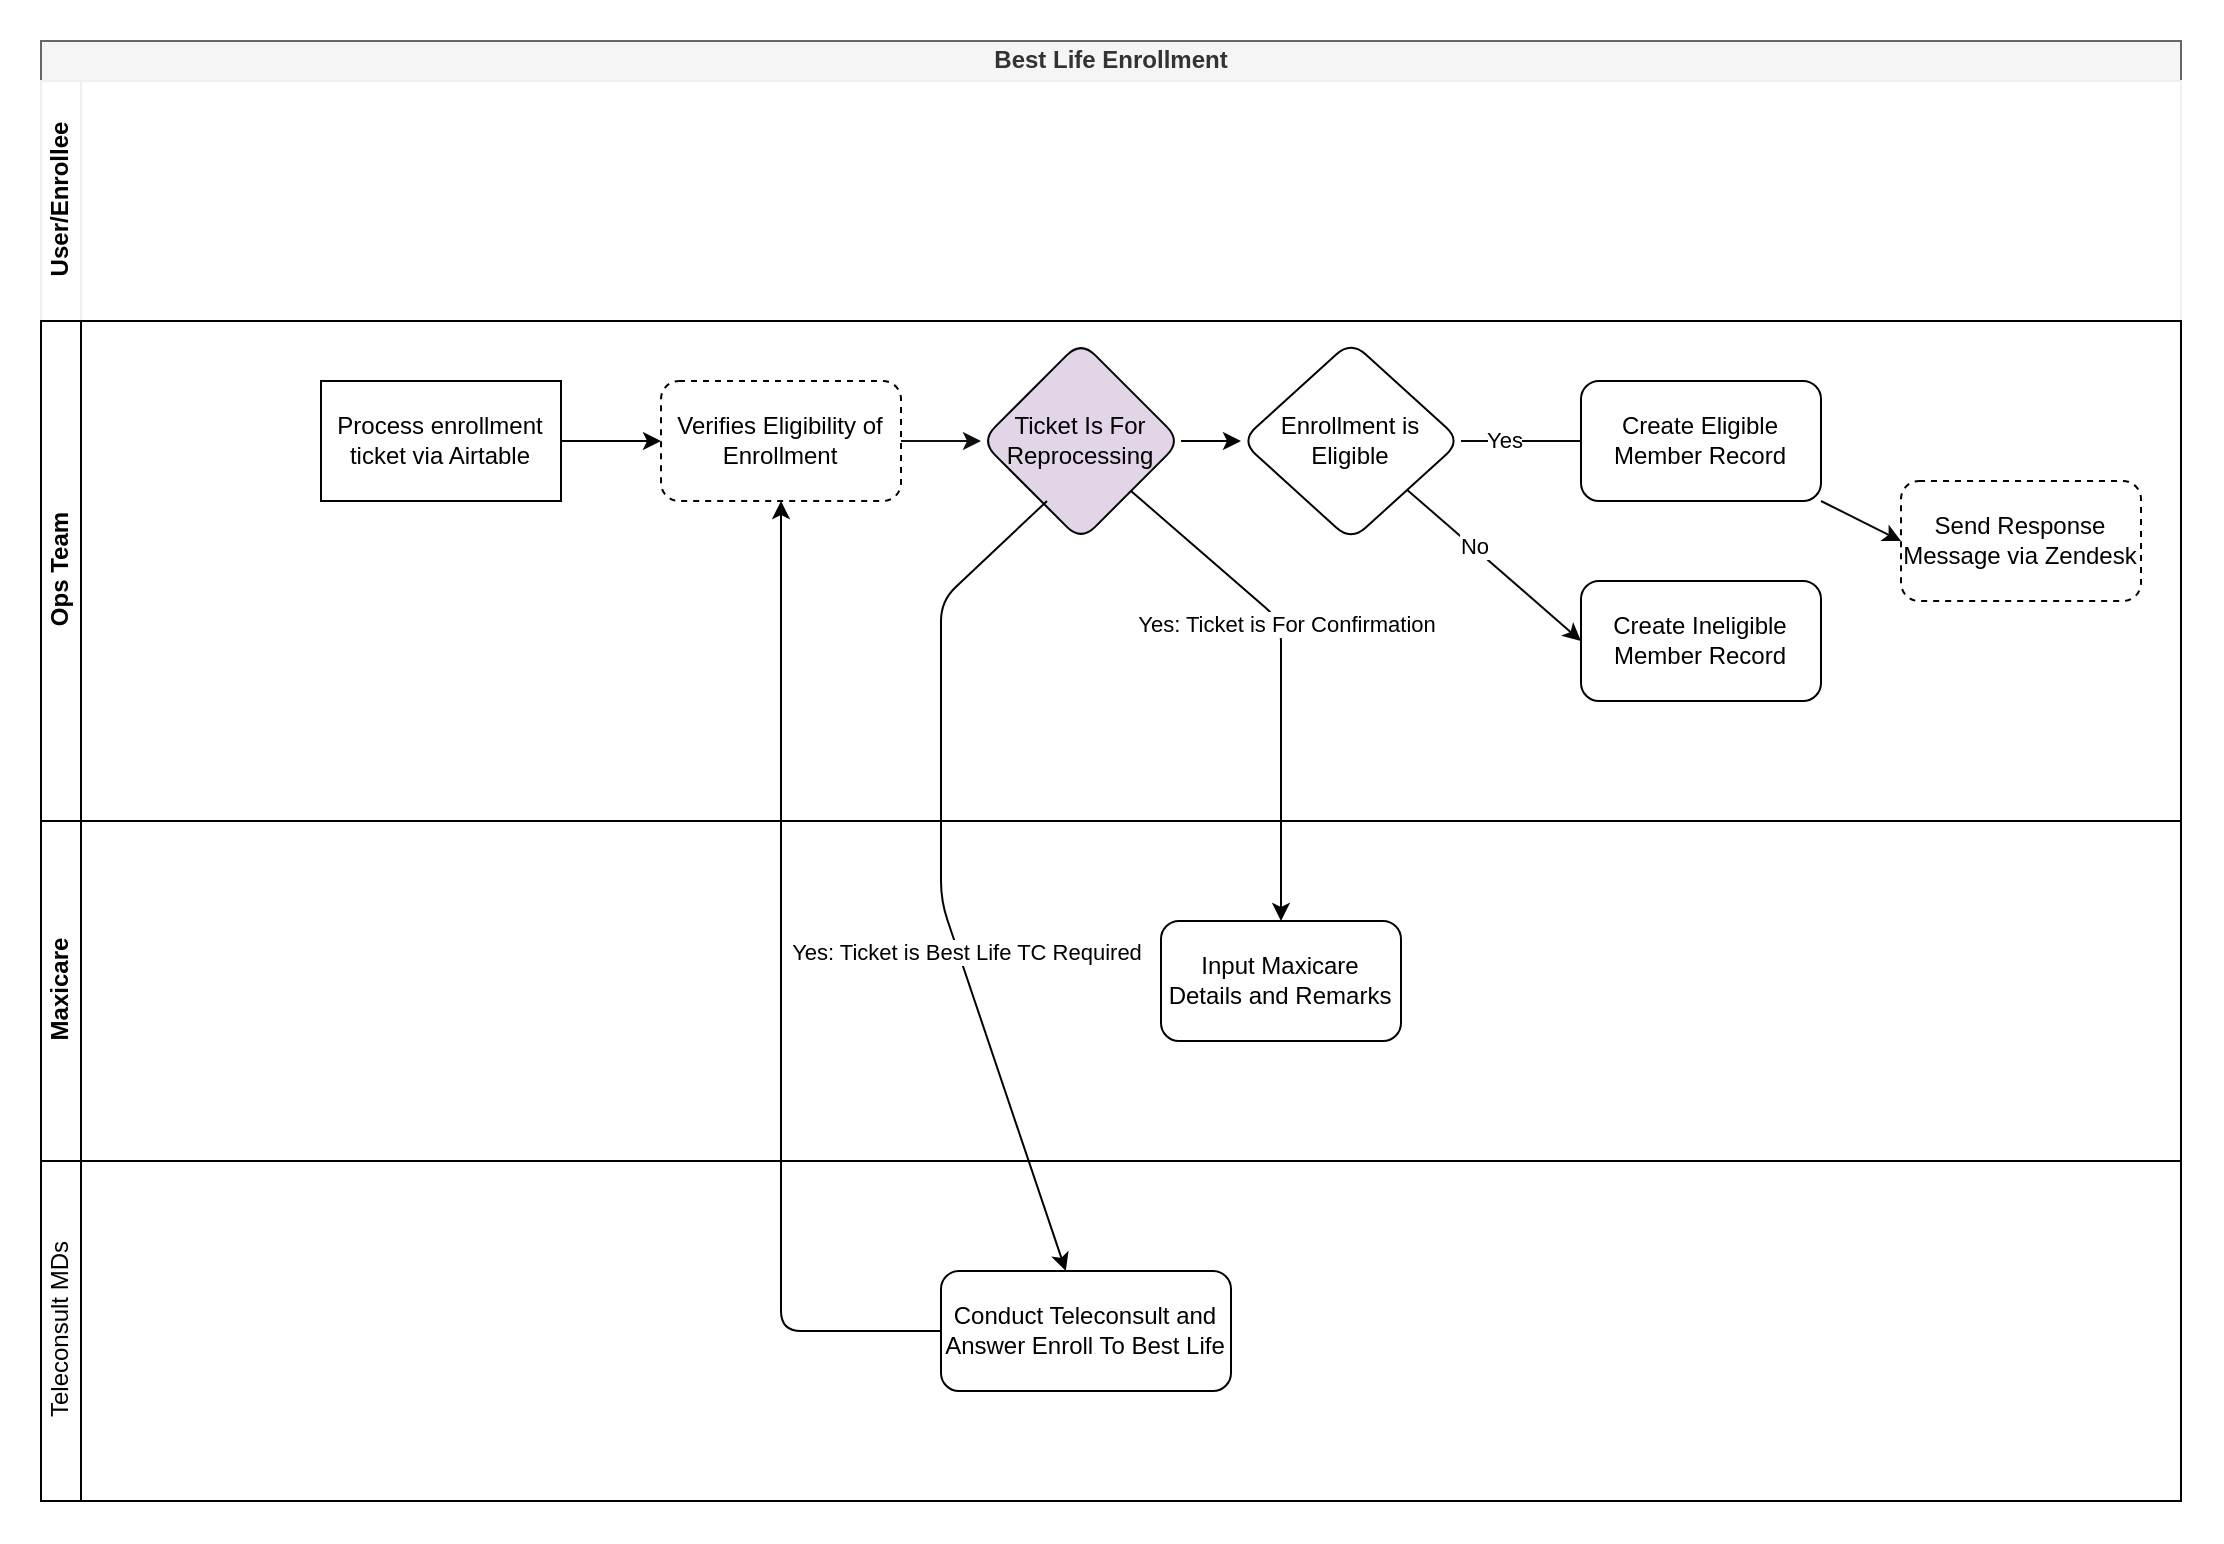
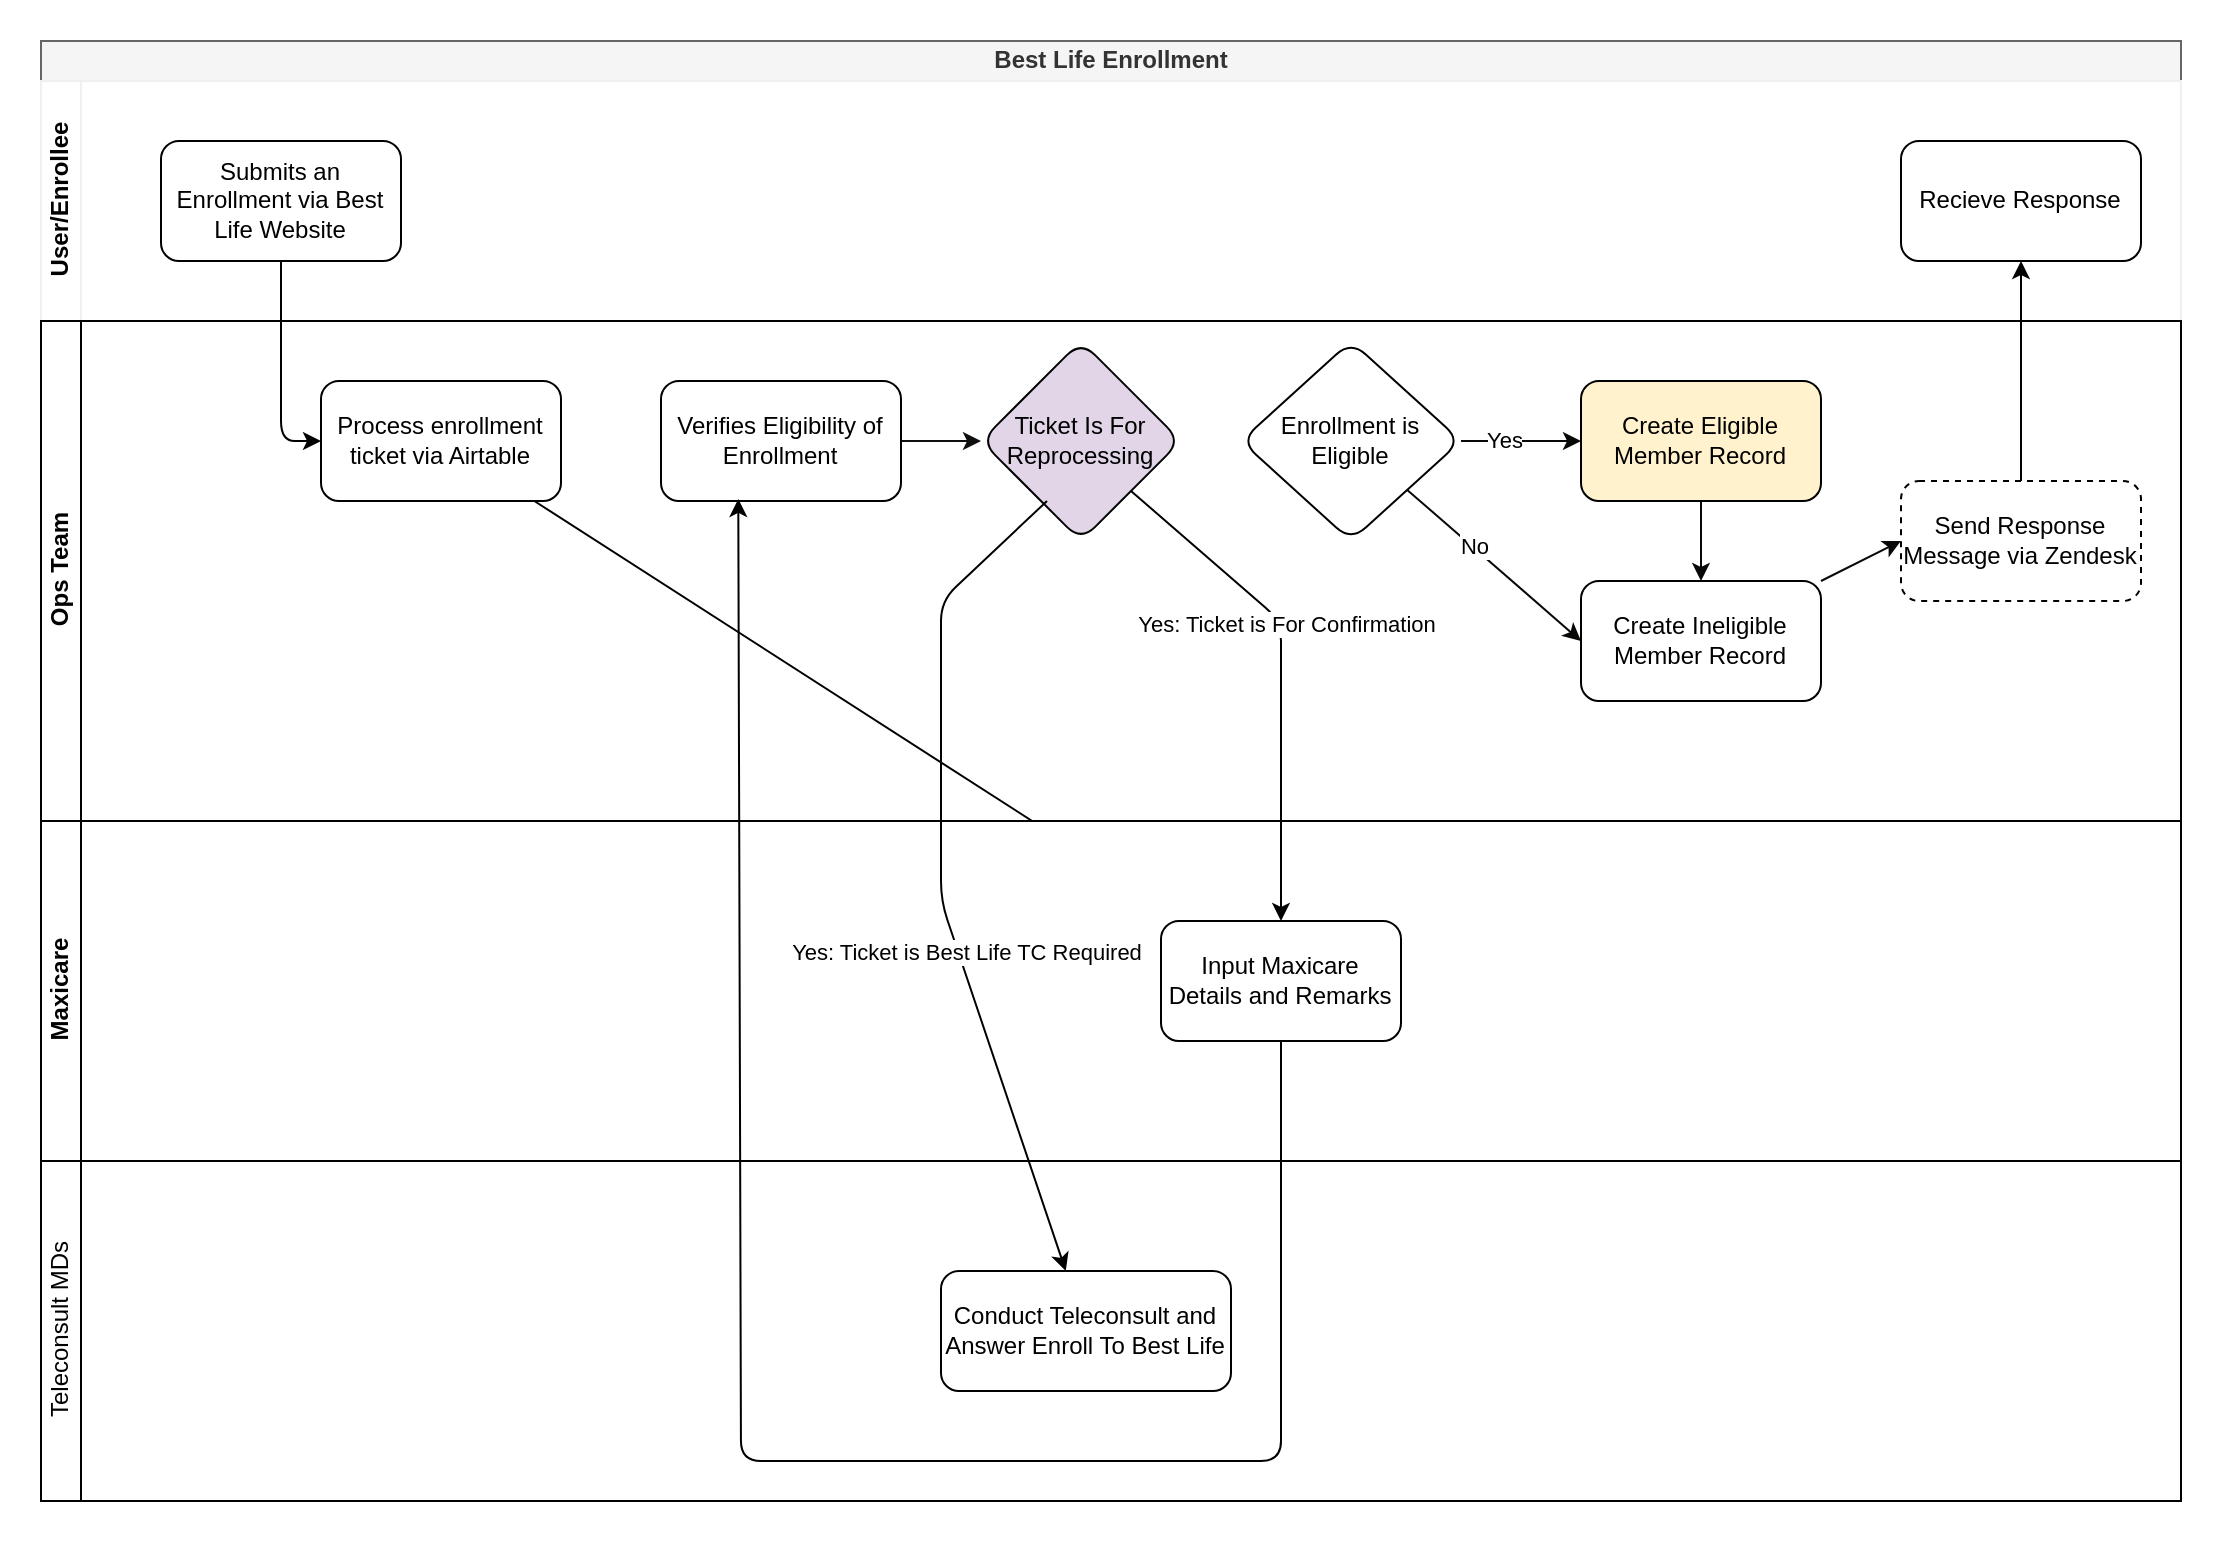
none -> (281, 201)
none -> (2021, 201)
none -> (281, 359)
none -> (2021, 378)
(441, 441) -> (441, 441)
(604, 441) -> (634, 565)
(781, 441) -> (781, 441)
(1204, 441) -> none
(1571, 441) -> (1566, 441)
(1701, 441) -> (1701, 441)
(1855, 518) -> (1701, 534)
none -> (1855, 564)
(781, 1071) -> none
none -> (809, 1461)
